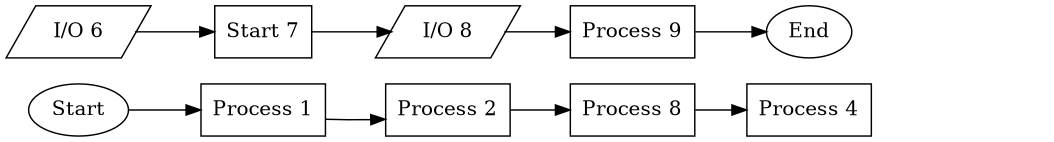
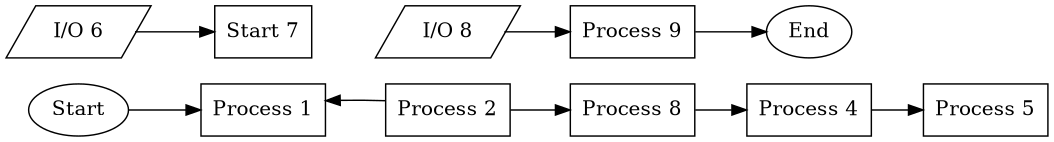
(344, 32) -> none
none -> (986, 110)
(348, 120) -> (363, 100)
